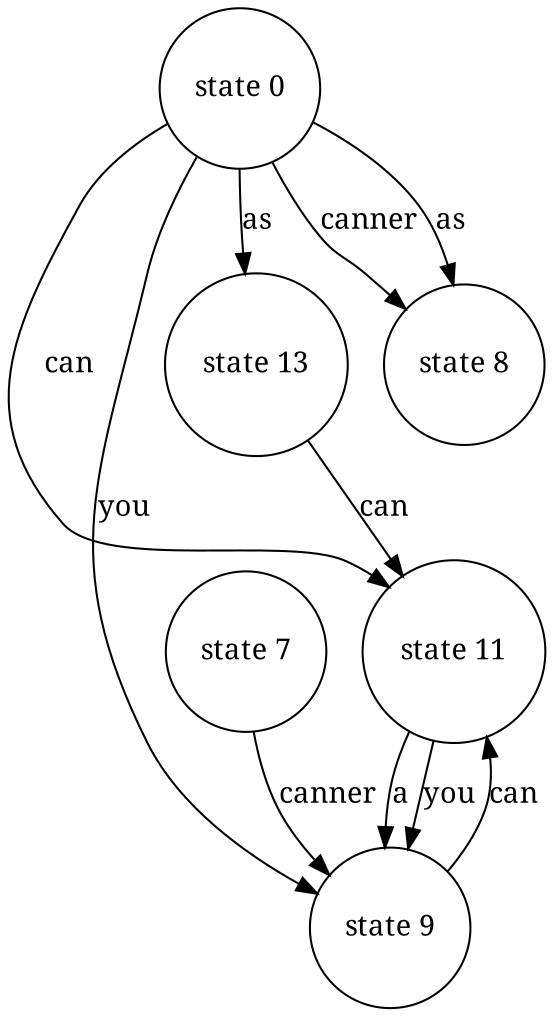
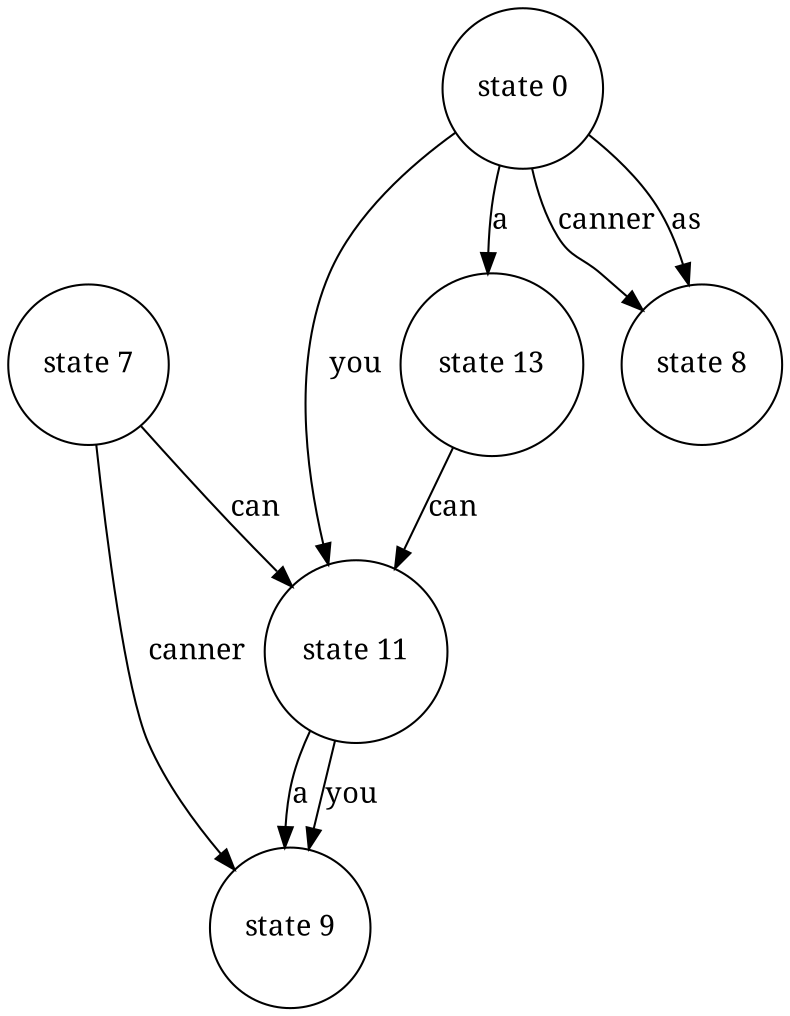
(257, 221) -> (501, 221)
(70, 365) -> (356, 365)
(95, 572) -> none
(481, 819) -> (208, 500)
